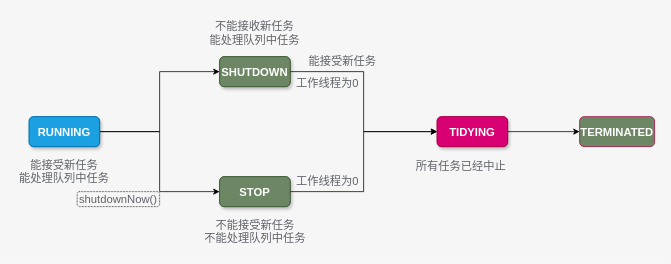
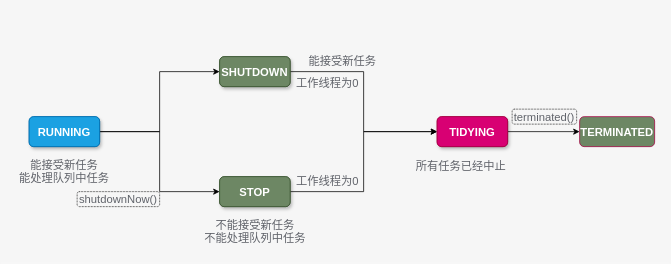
(255, 32) -> none
none -> (544, 117)
